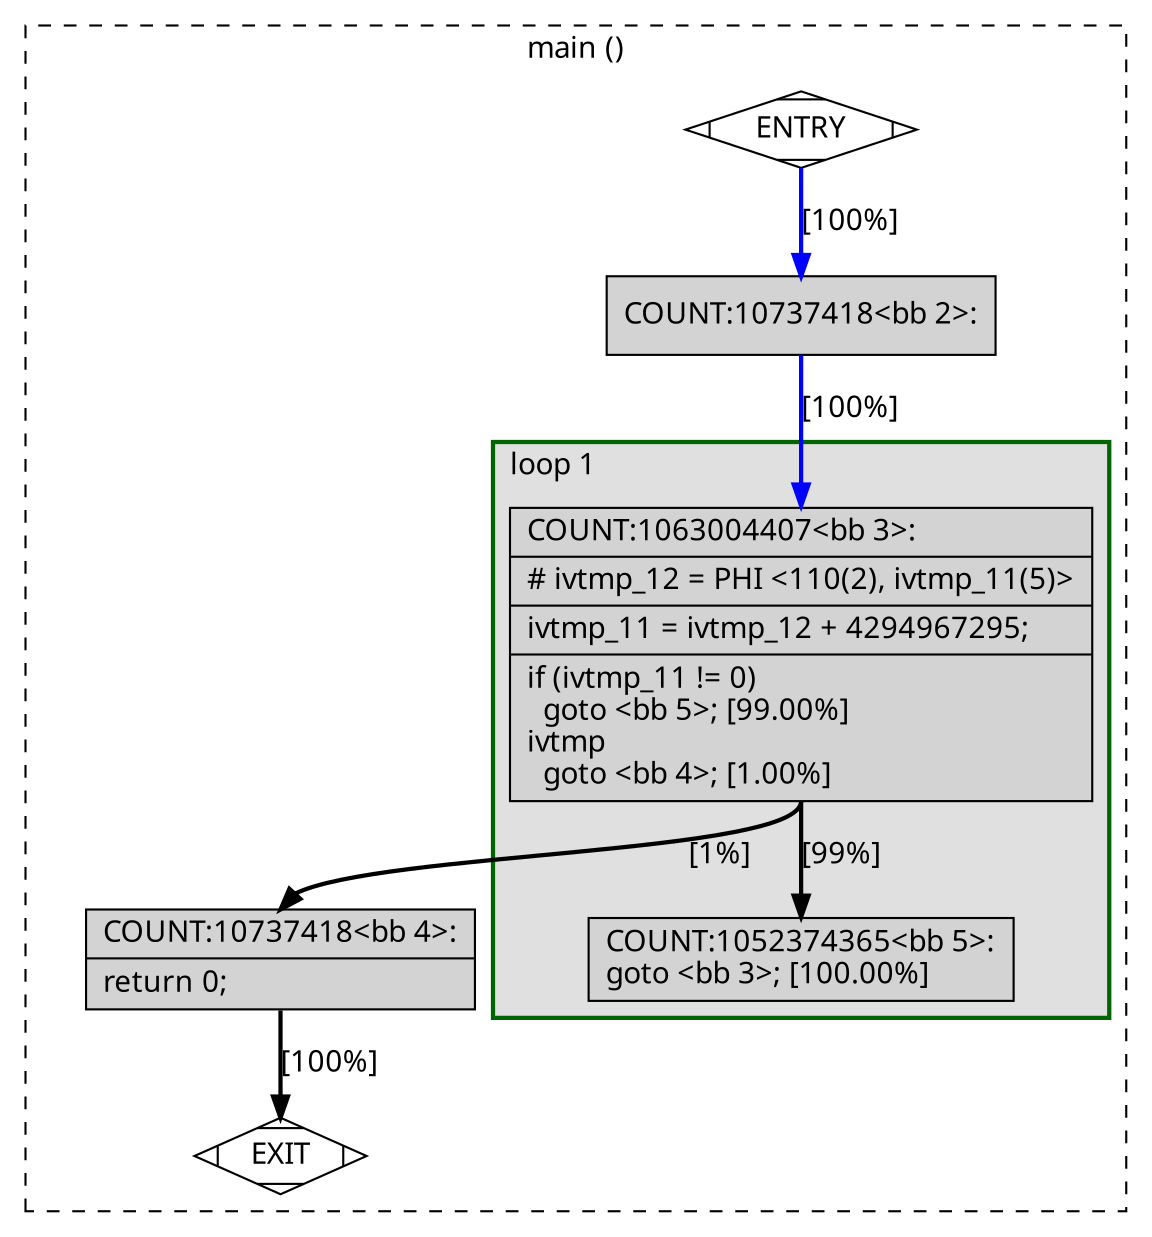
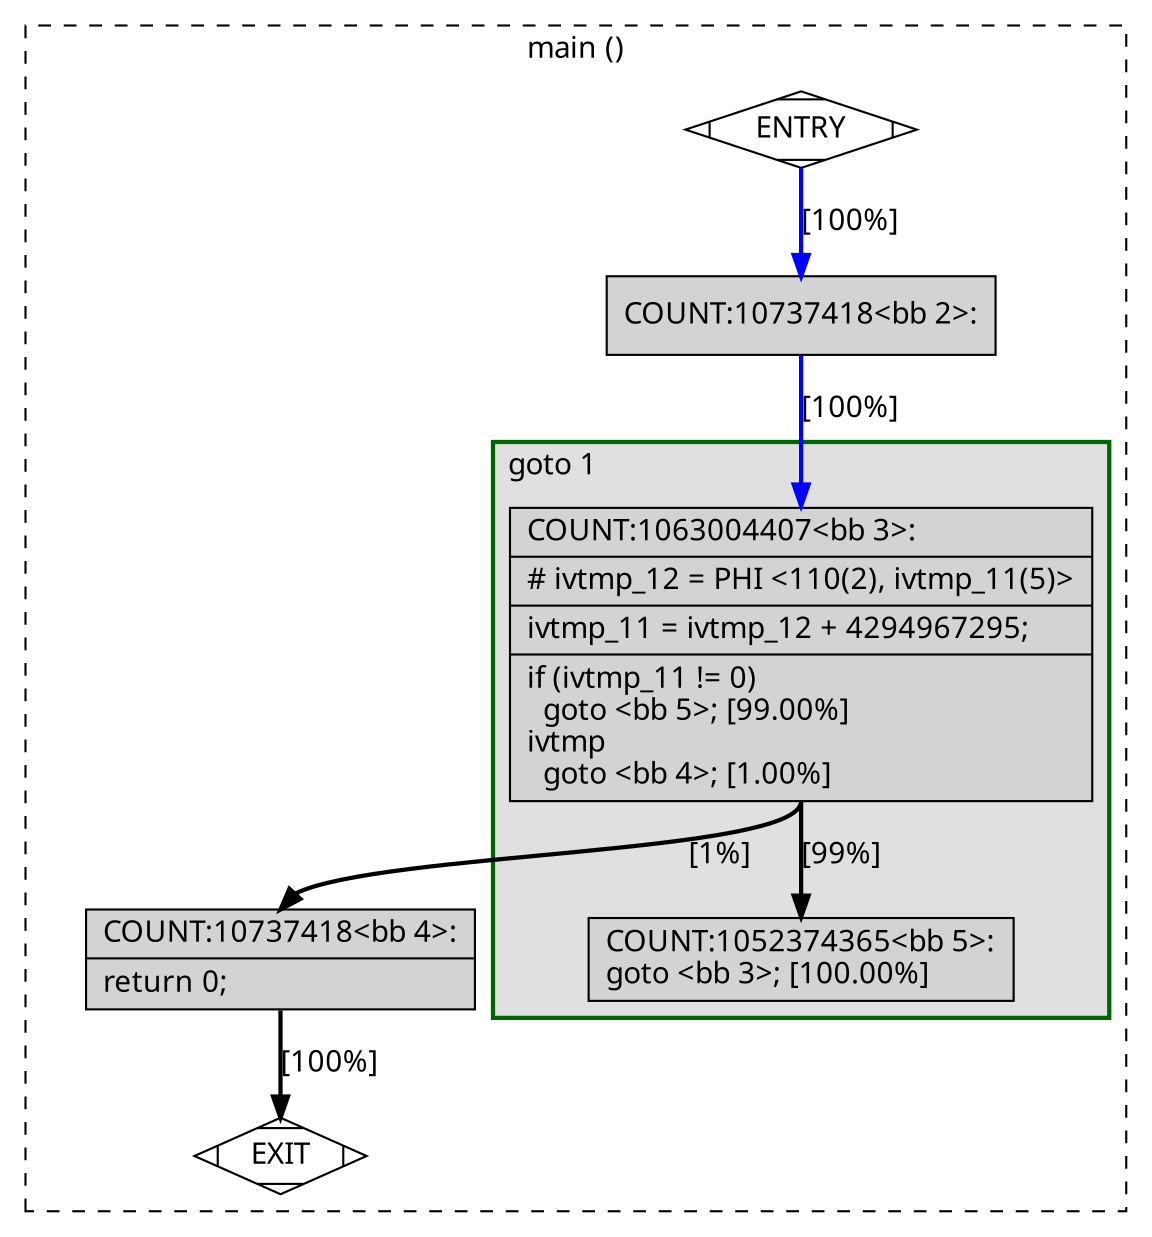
(554, 466) -> (554, 466)
